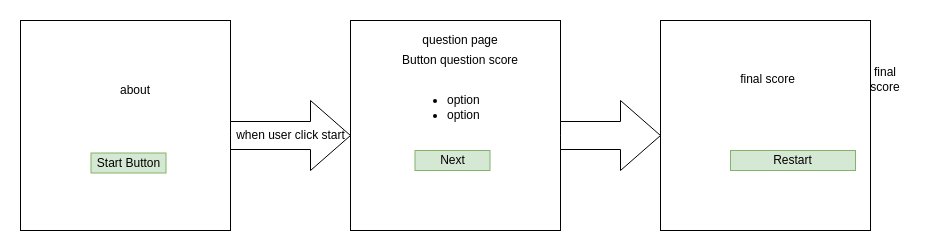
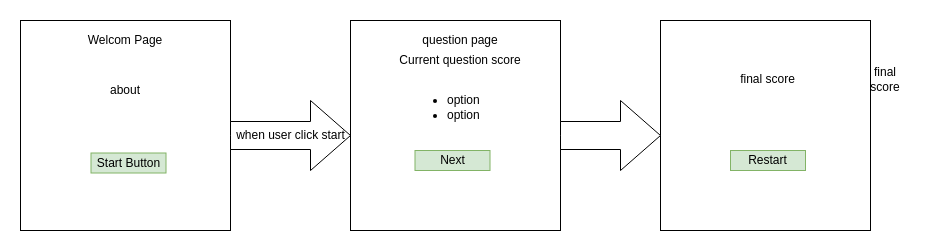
none -> (126, 41)
(461, 61) -> (461, 61)
(136, 91) -> (126, 91)
(793, 161) -> (768, 161)
